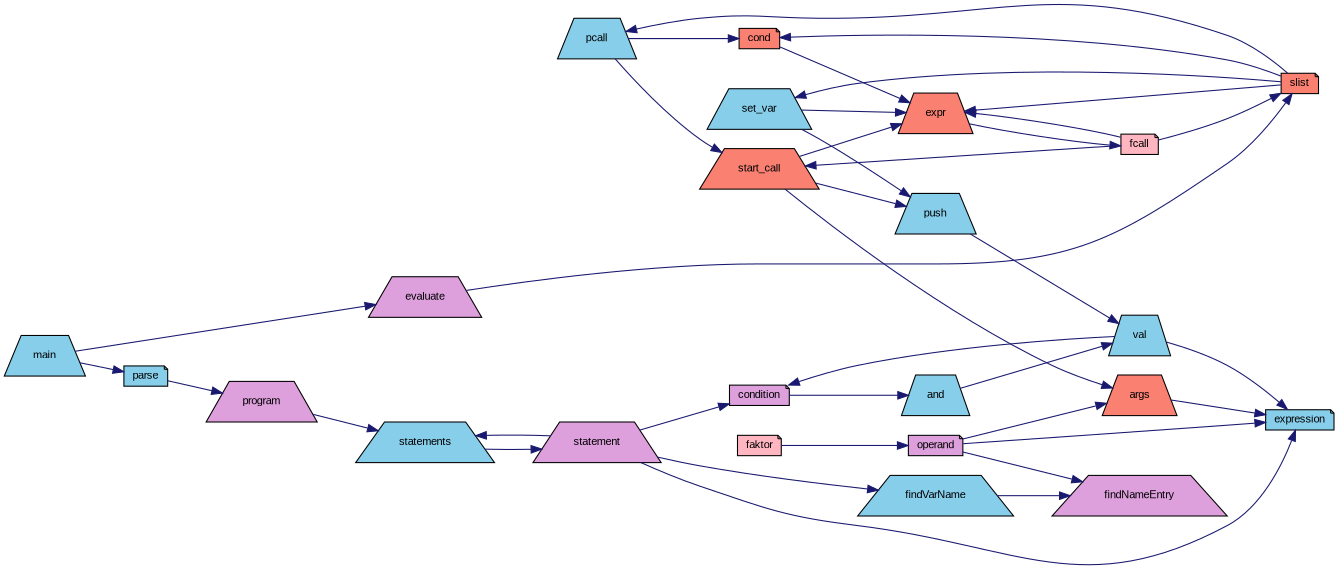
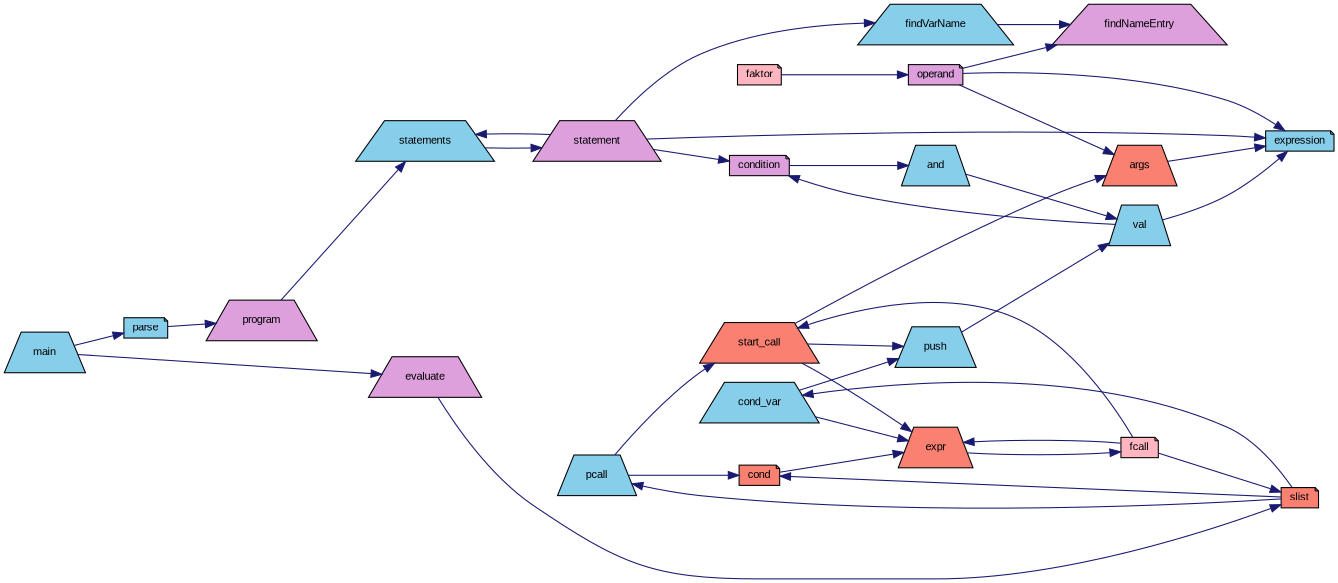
(1128, 98) -> none
(759, 109) -> (759, 403)
